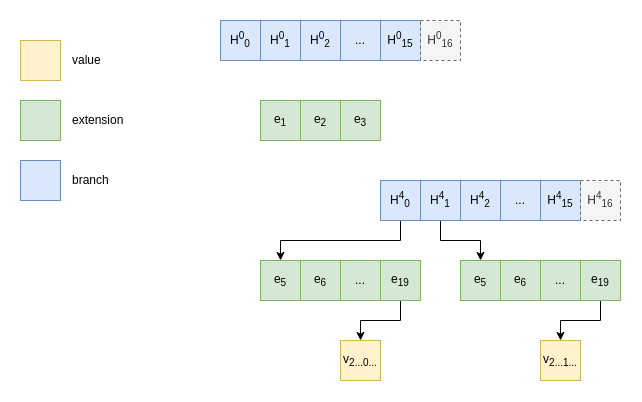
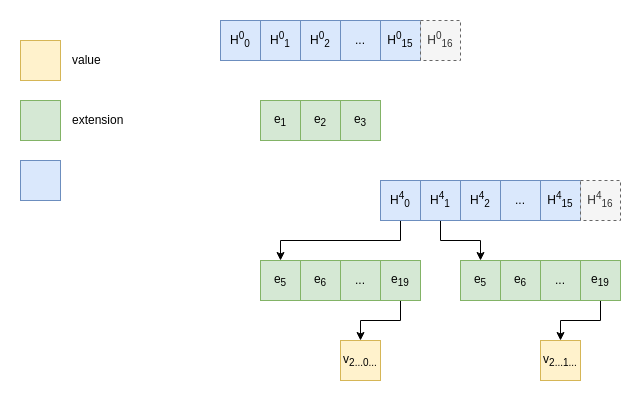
(101, 181) -> none
